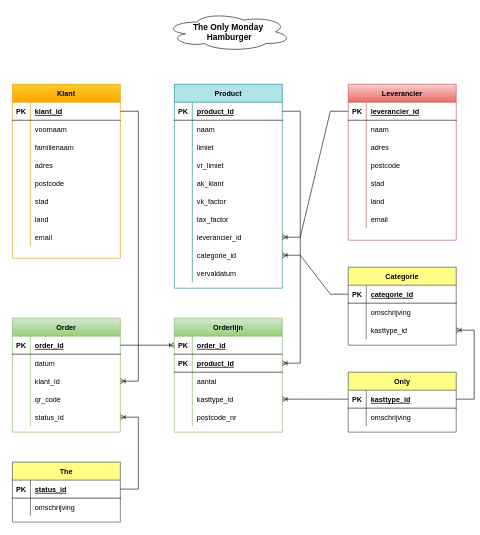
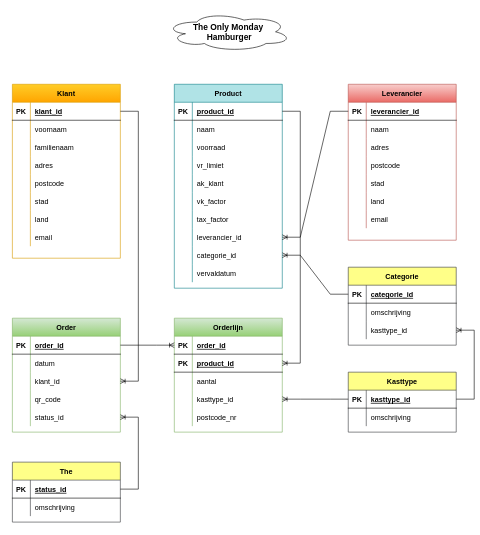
(206, 148) -> (213, 148)
(402, 382) -> (402, 382)
